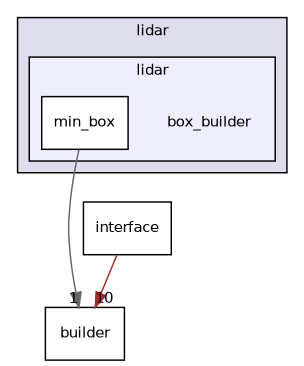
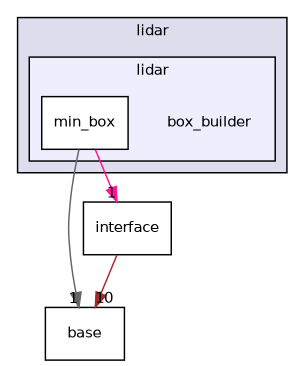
none -> (103, 169)
(85, 334) -> (85, 334)
